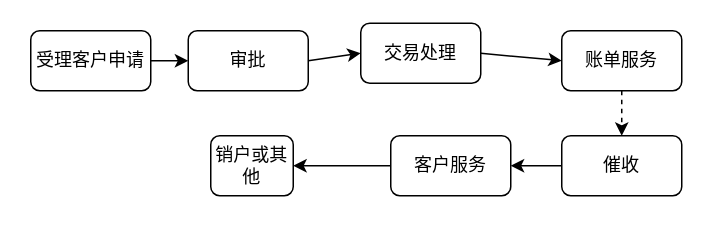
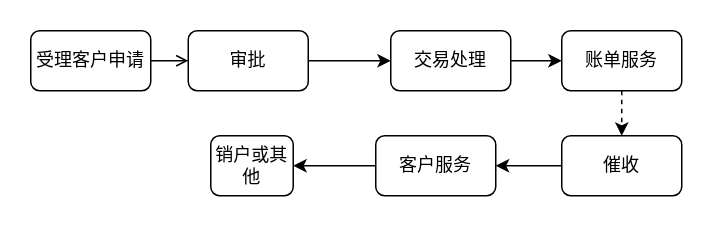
(421, 53) -> (451, 61)
(177, 61) -> (179, 61)
(451, 166) -> (436, 166)
